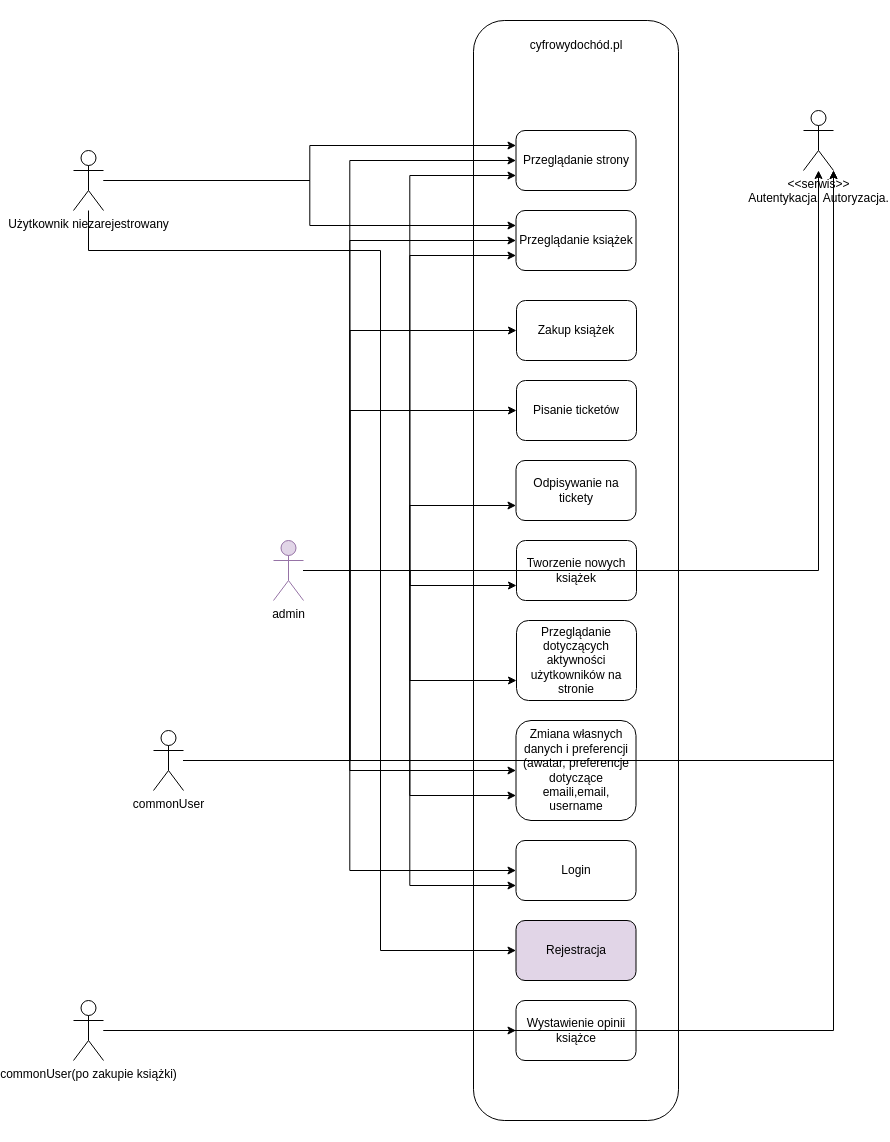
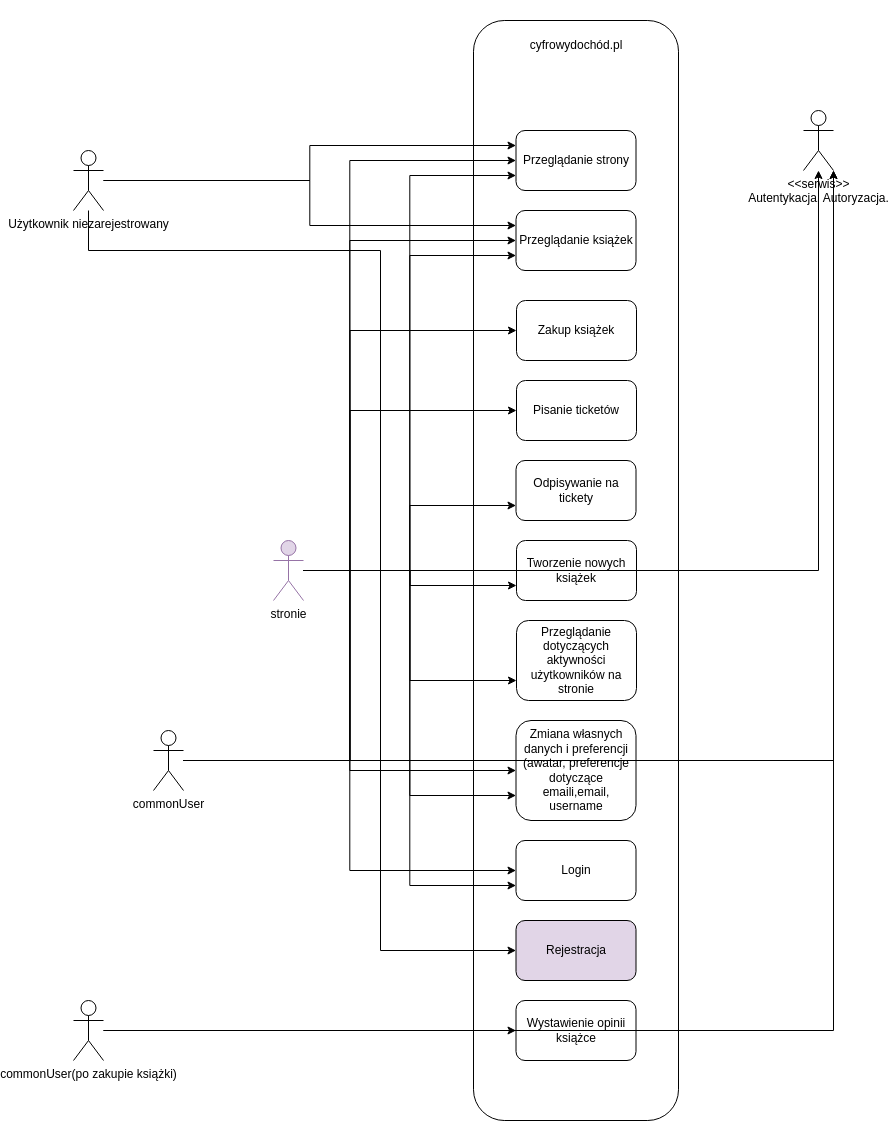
(289, 615) -> (289, 615)
